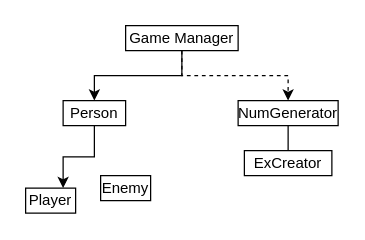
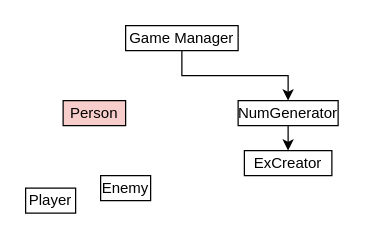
(129, 76) -> none
(241, 76) -> (241, 76)
(94, 113) -> (94, 113)
(288, 144) -> (288, 141)
(83, 157) -> none
